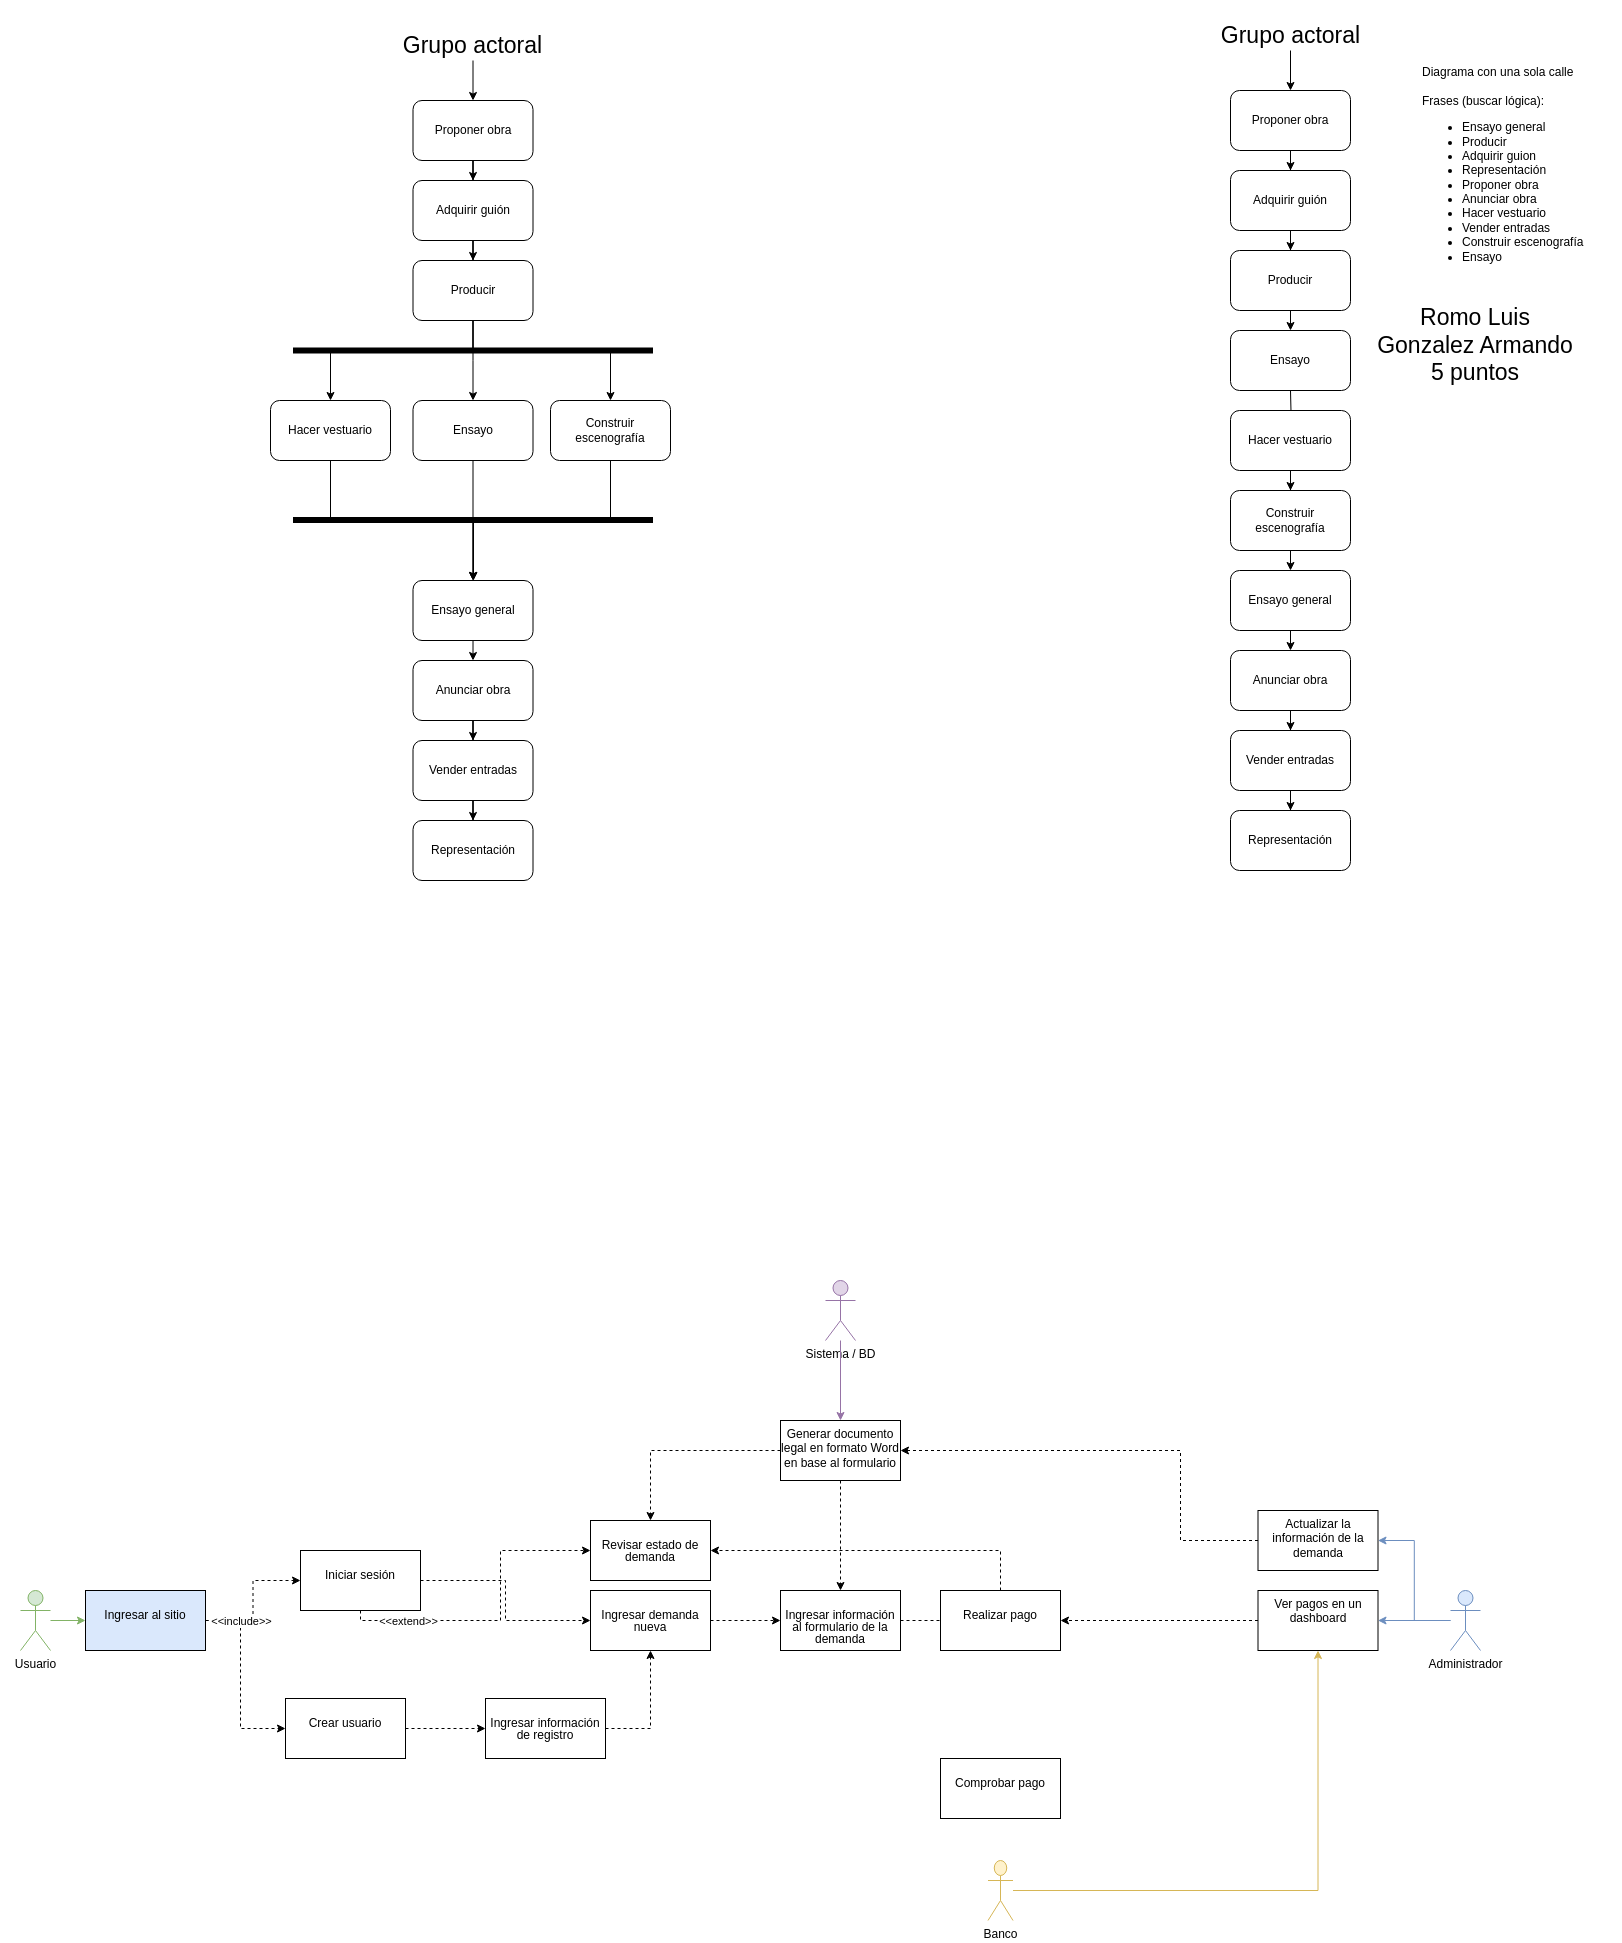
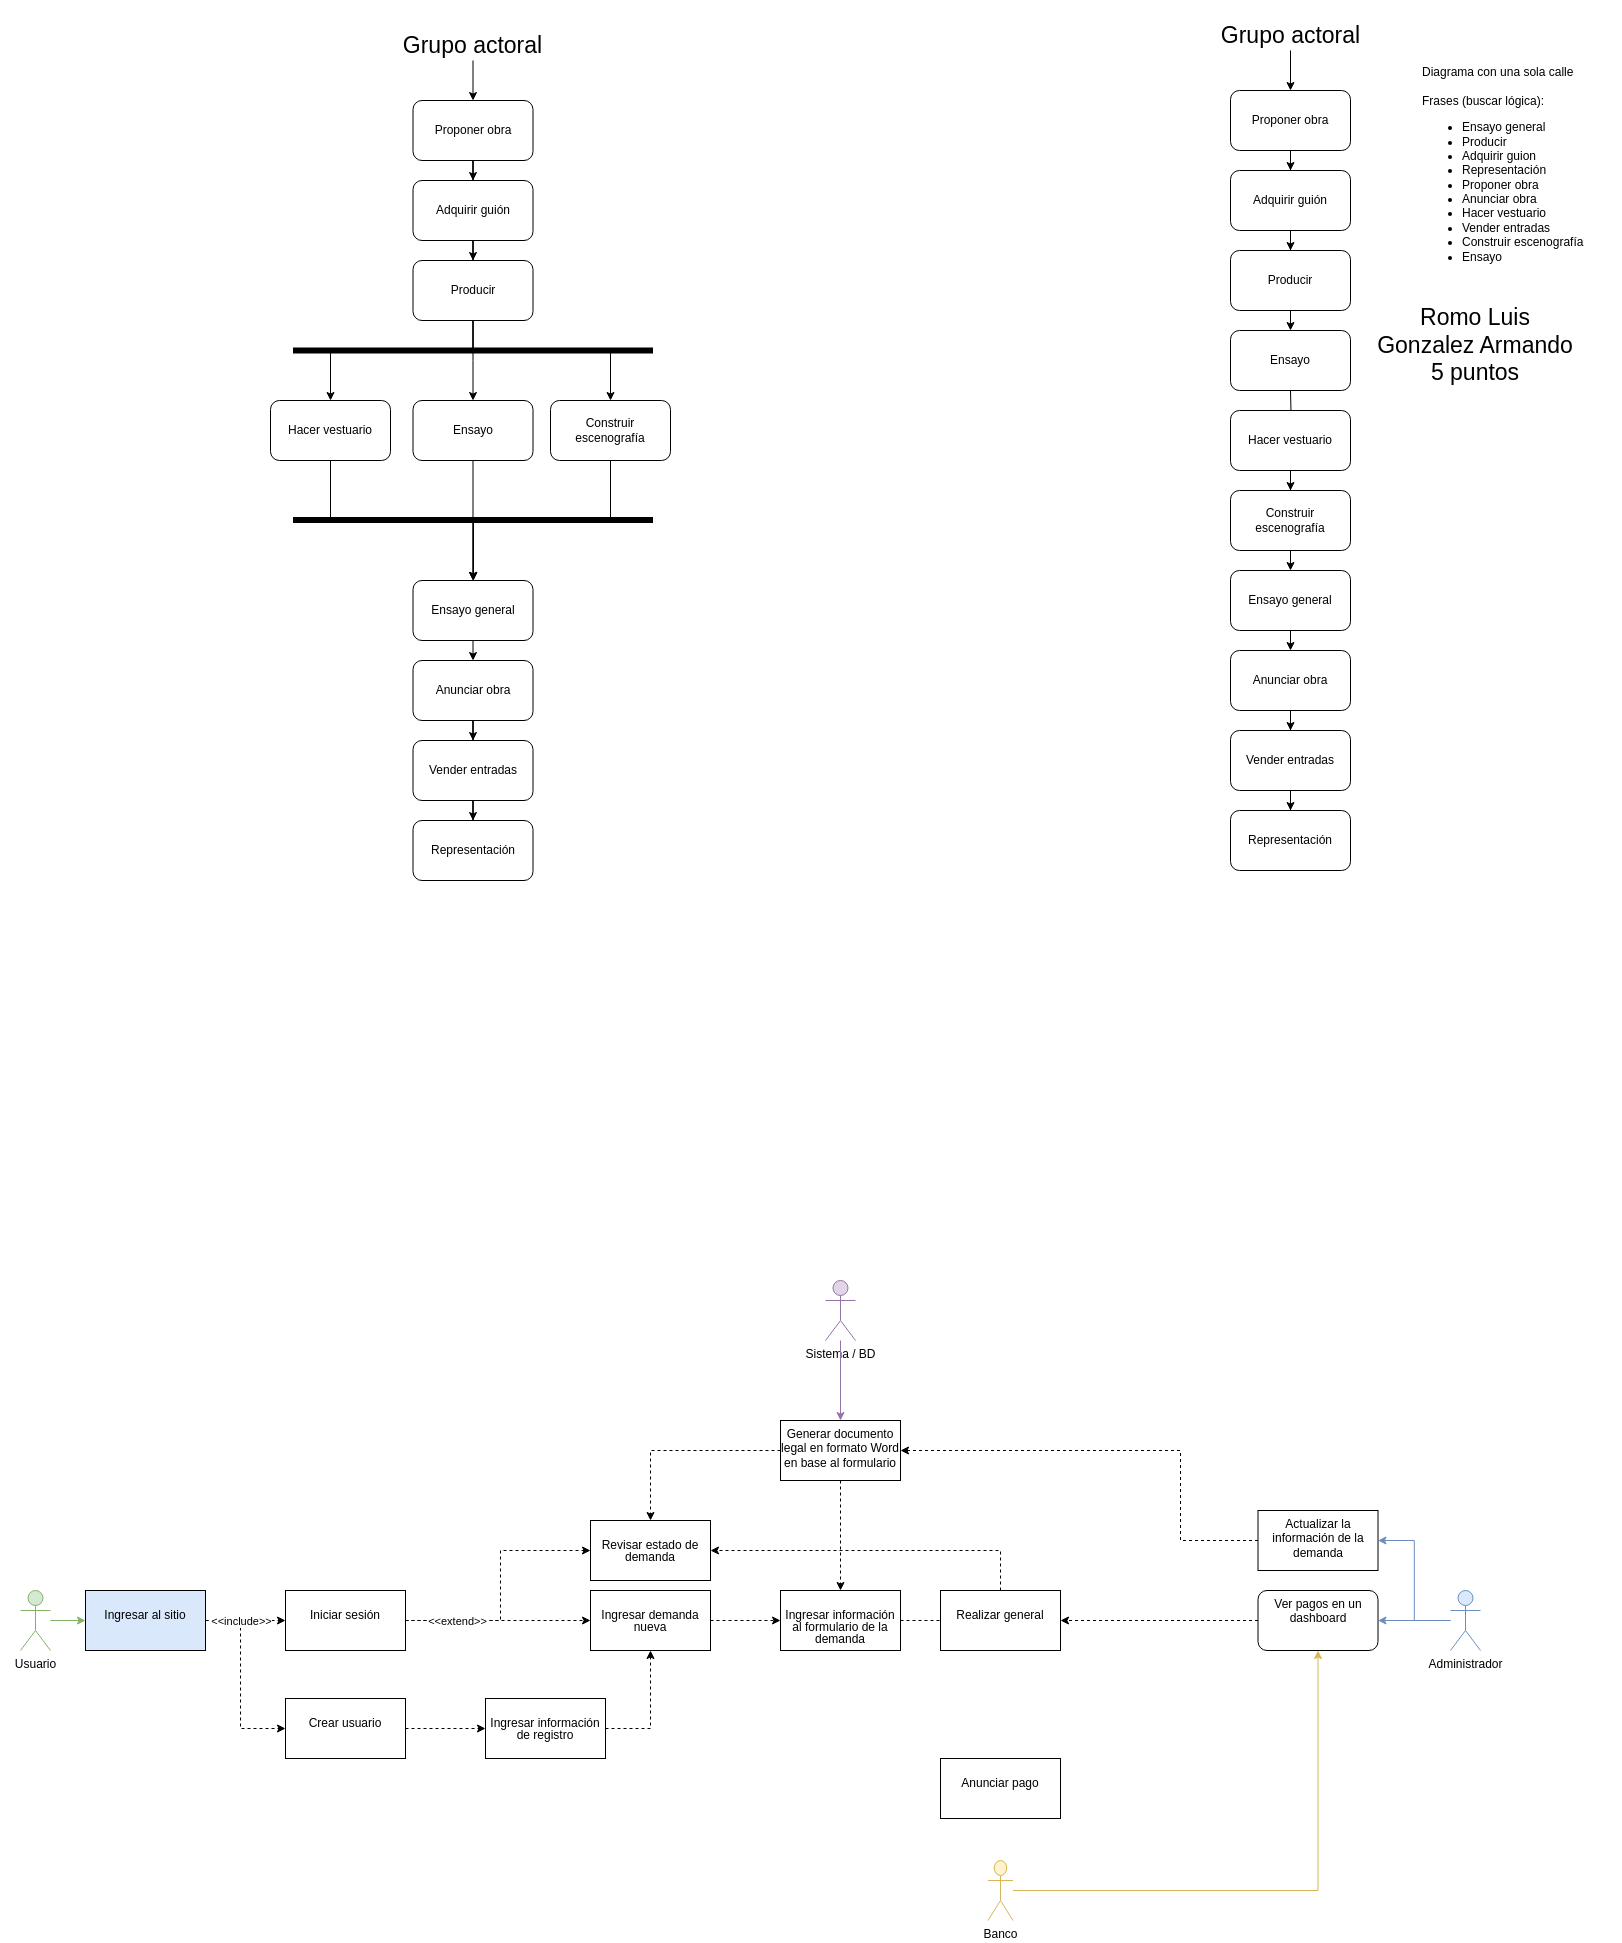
(361, 1581) -> (346, 1621)
(1001, 1605) -> (1001, 1605)
(1318, 1621) -> (1318, 1621)
(1001, 1773) -> (1001, 1773)
